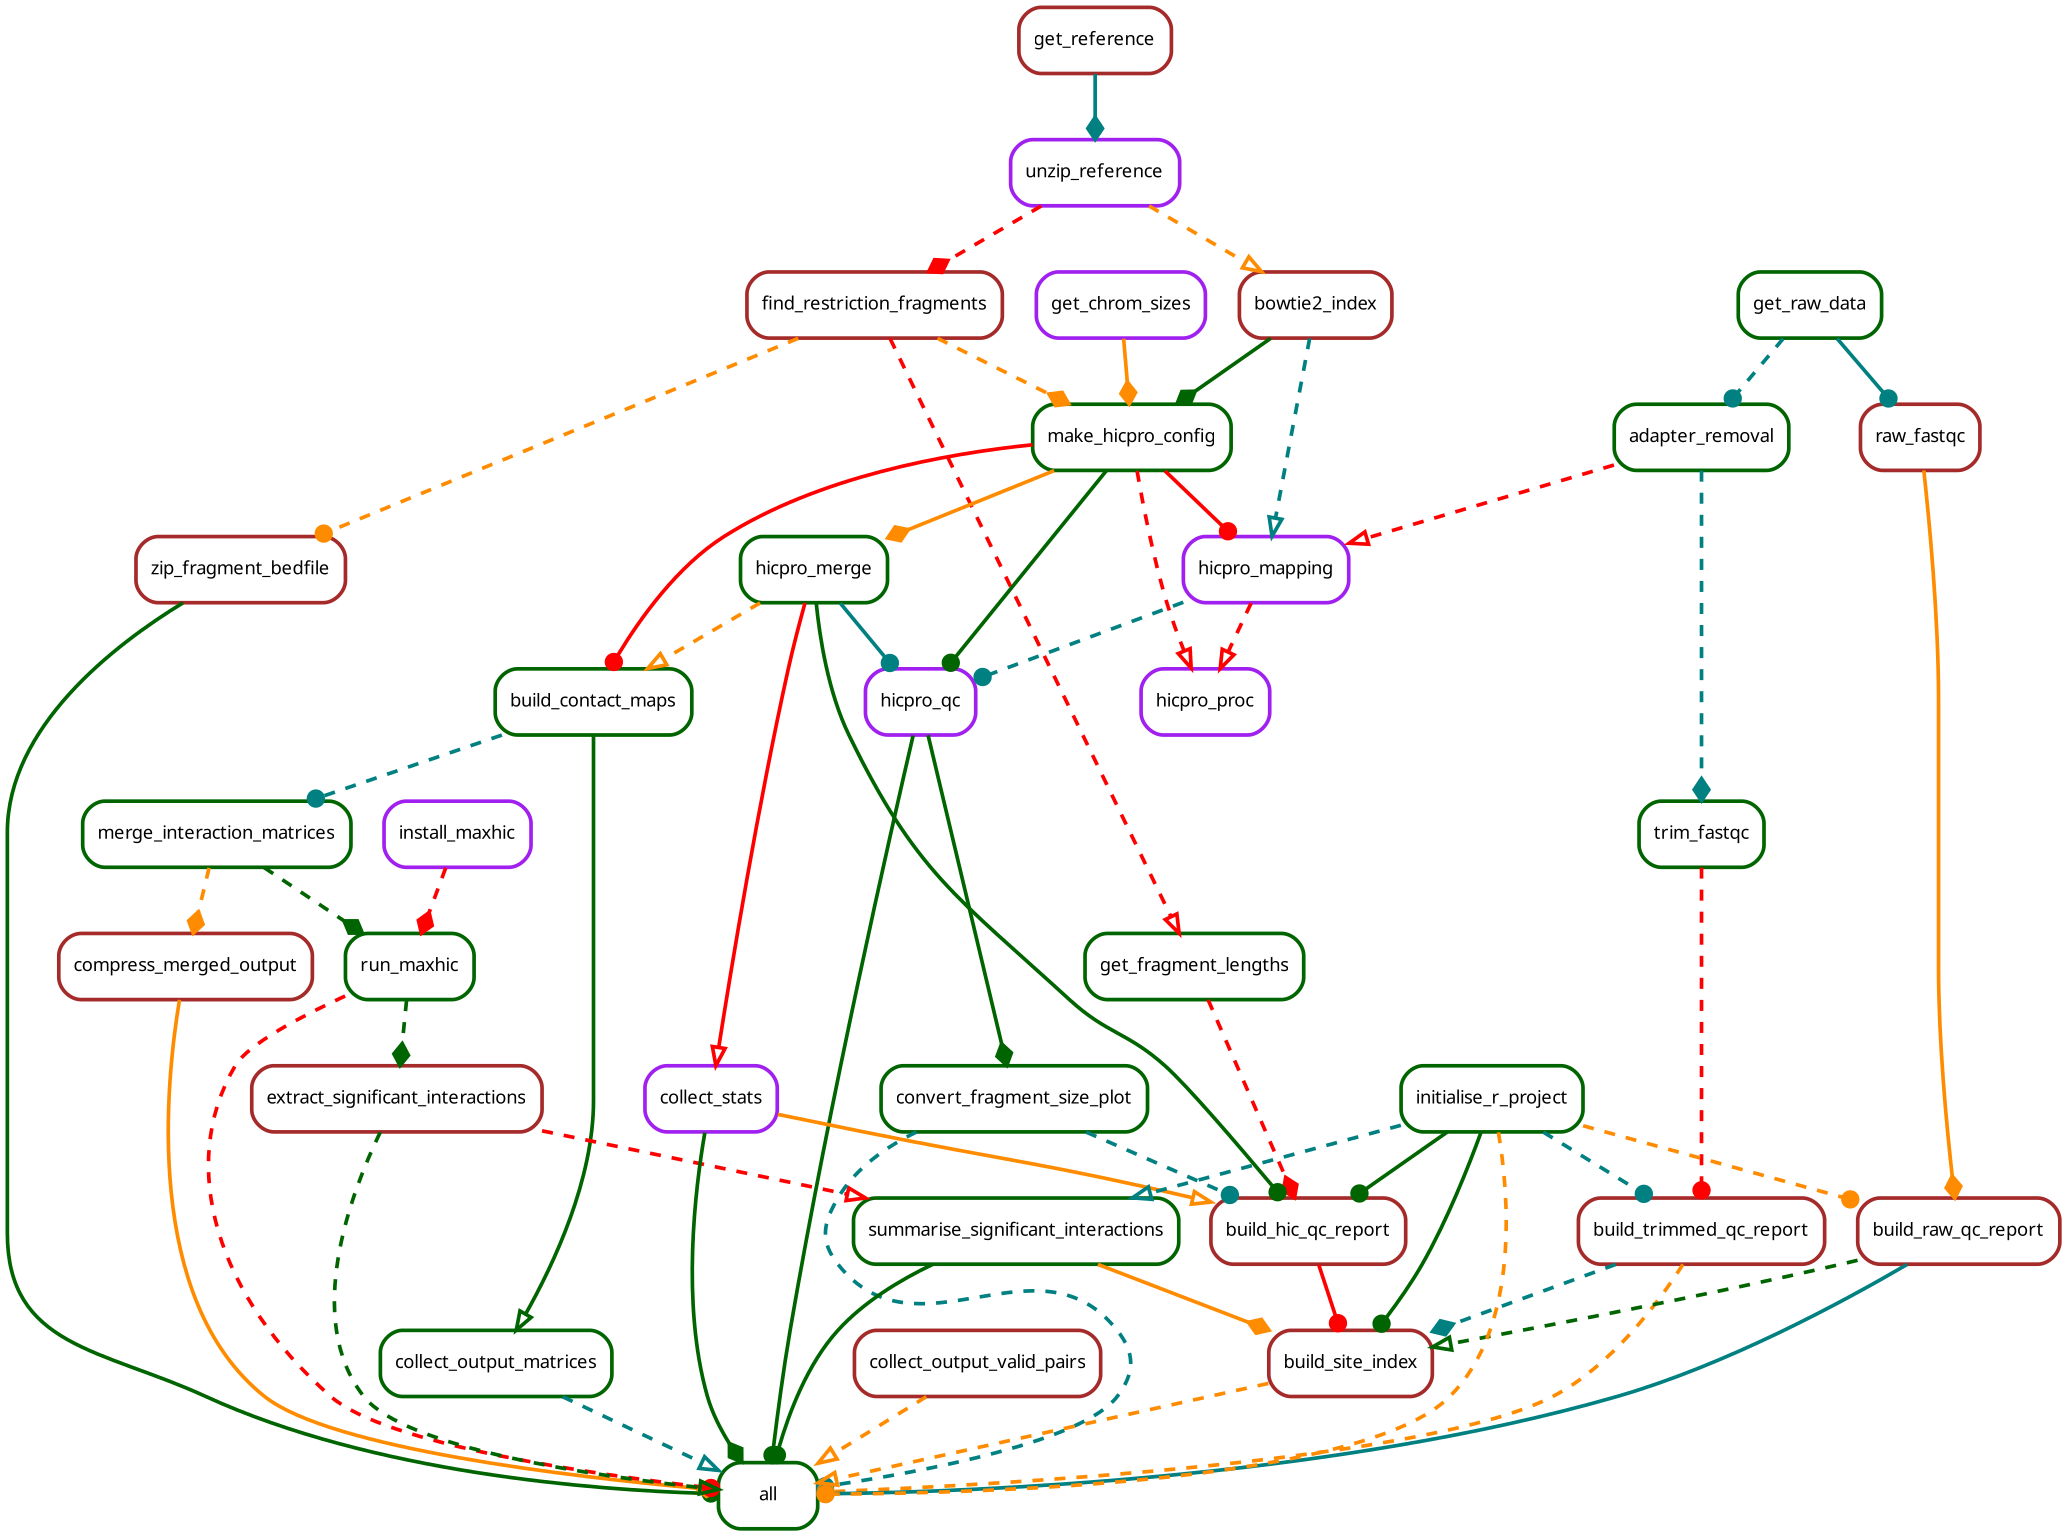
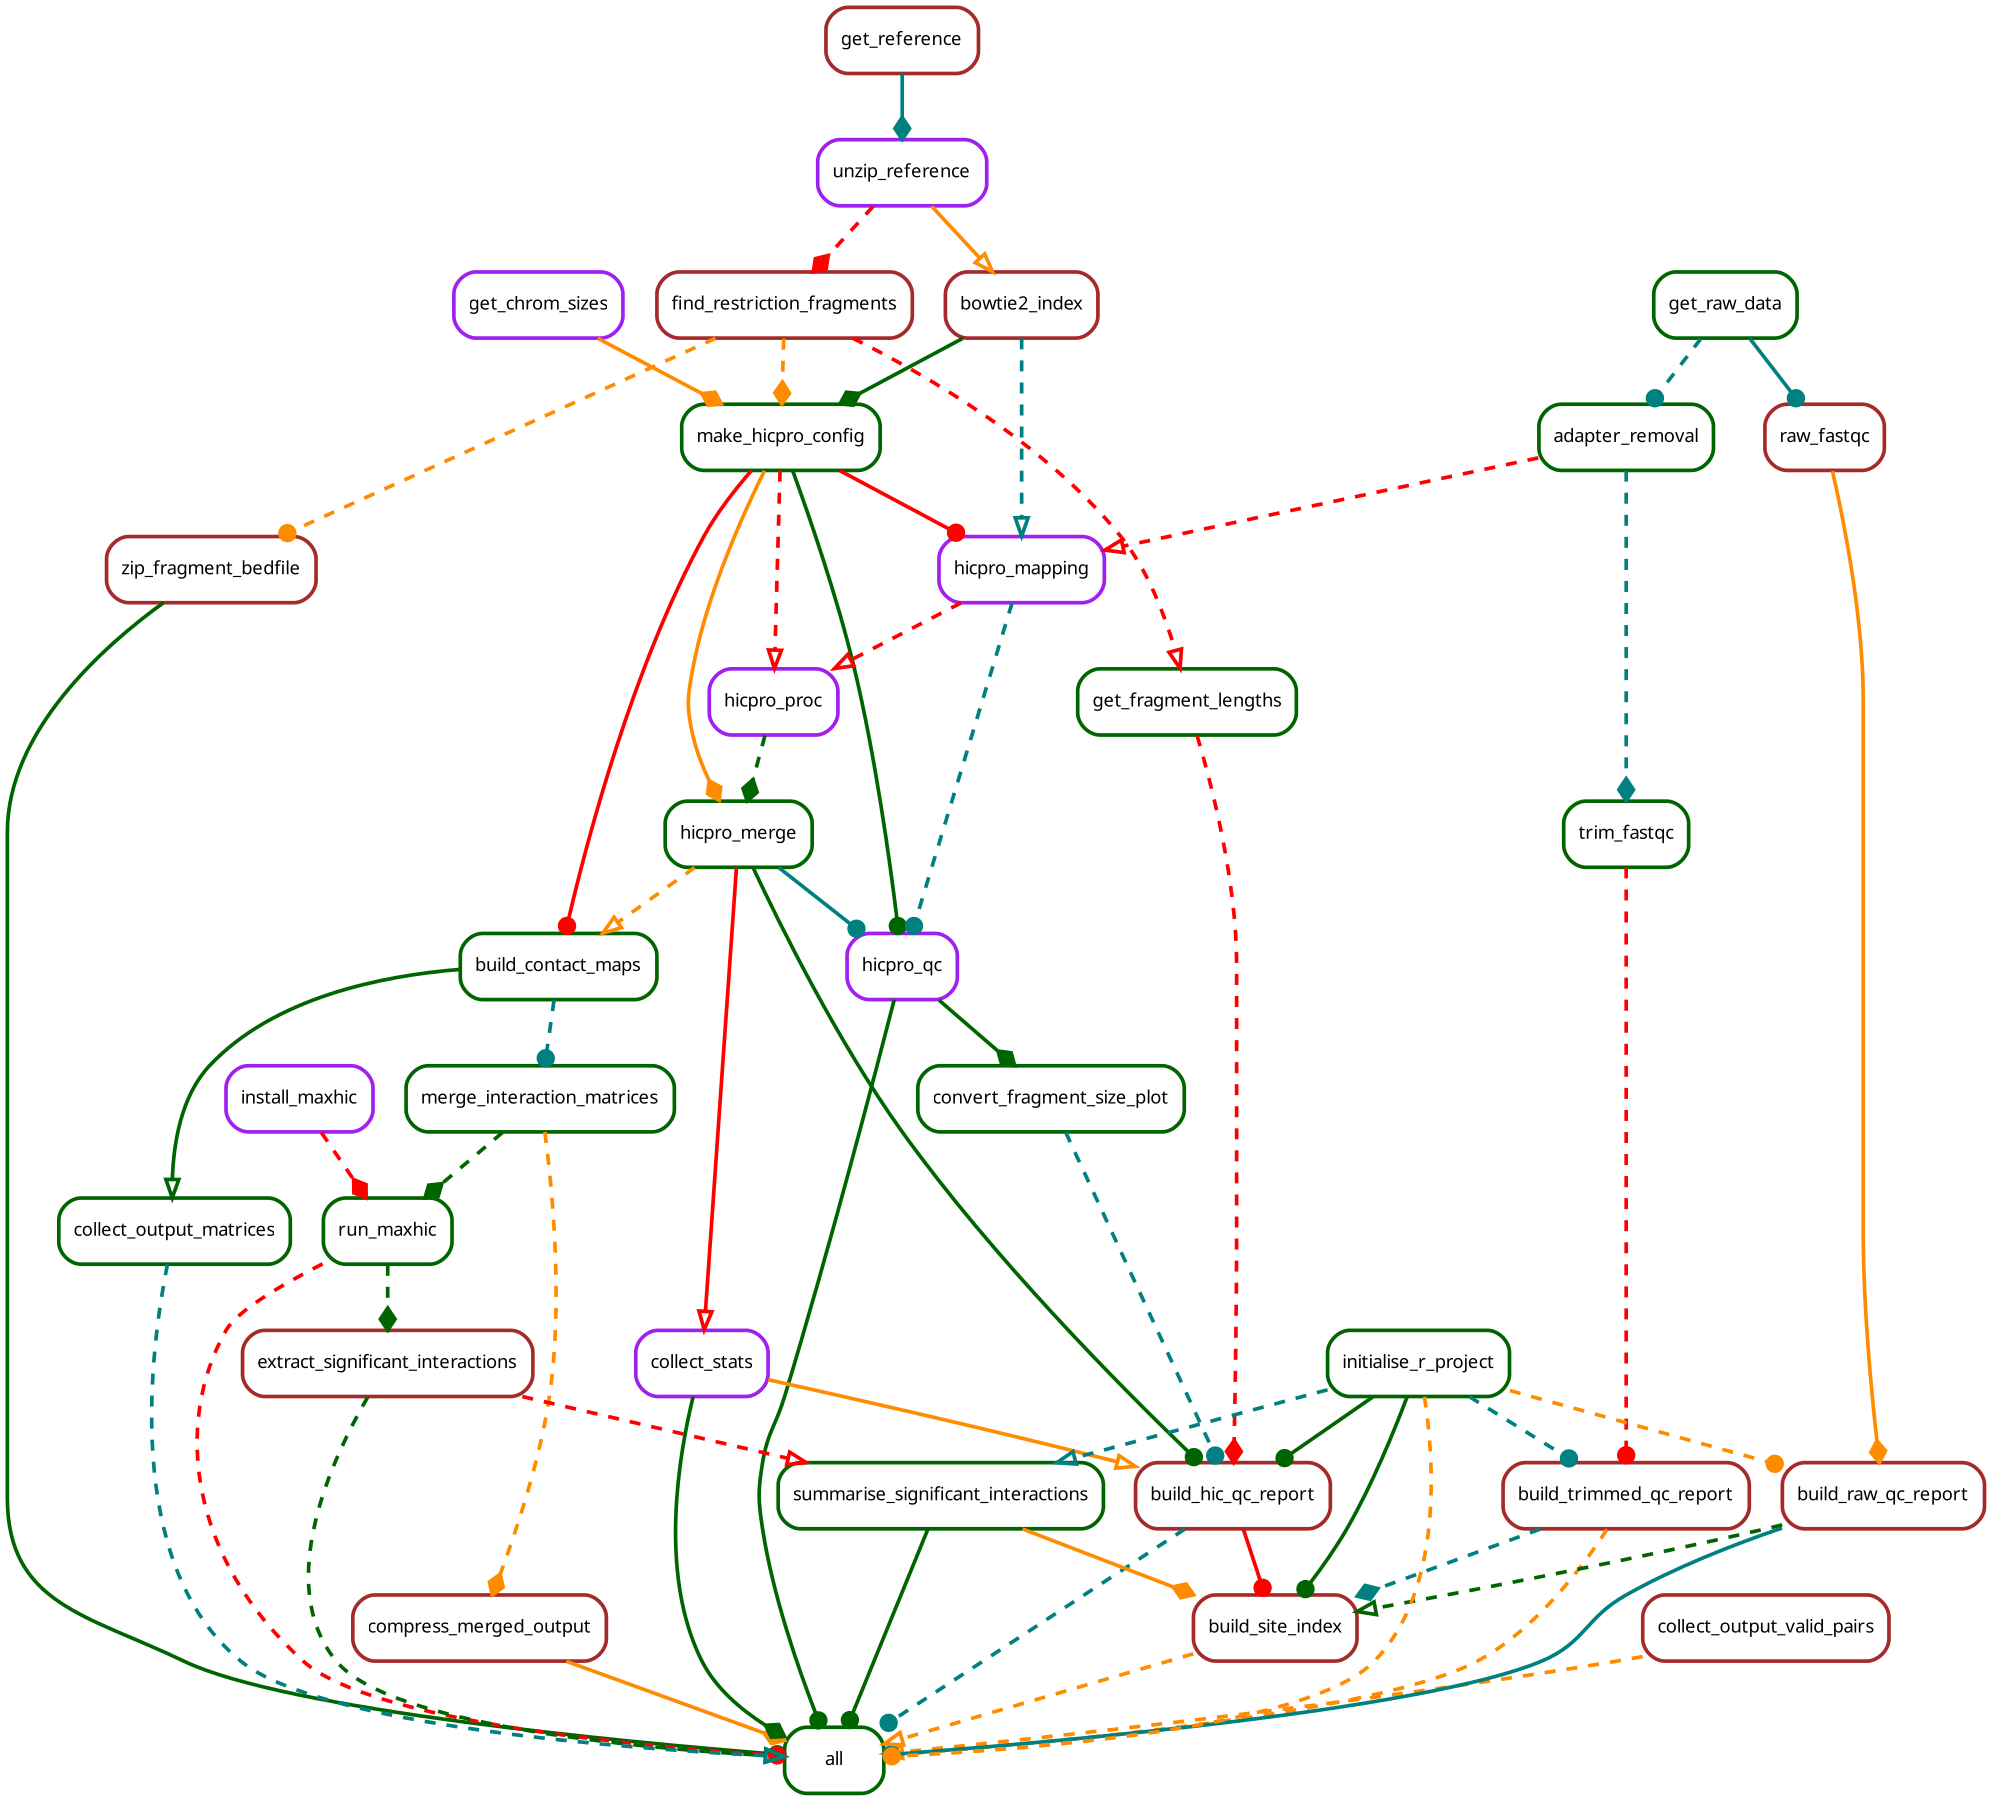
(1197, 234) -> (956, 232)
none -> (759, 757)
(1075, 1300) -> (1040, 1624)
